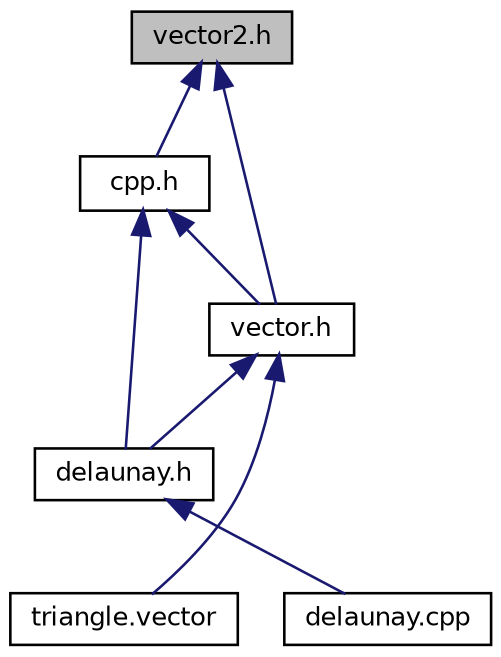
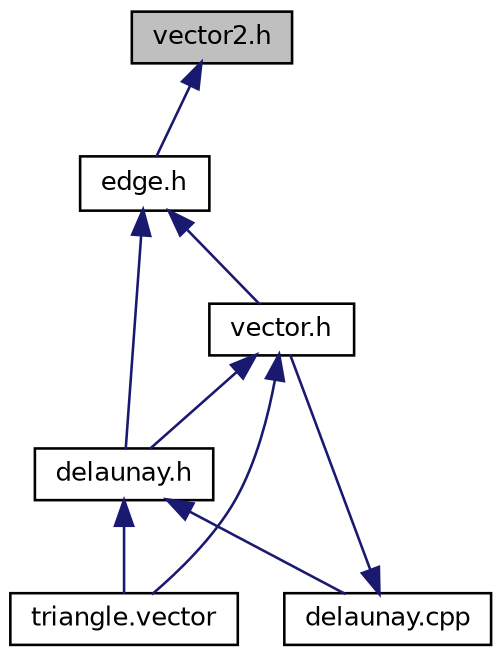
(145, 184) -> (145, 184)
(250, 196) -> (330, 462)
none -> (124, 560)
